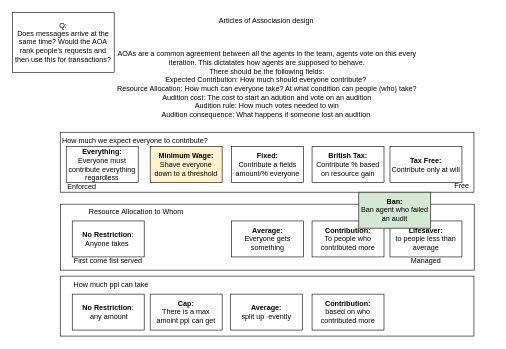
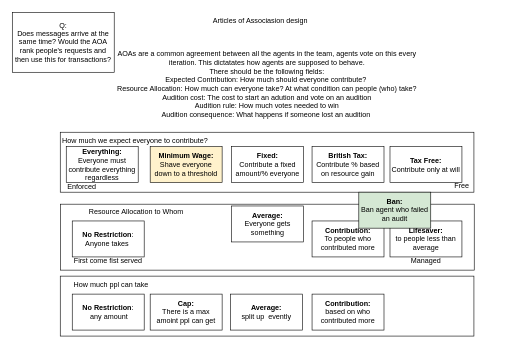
(268, 21) -> (262, 21)
(268, 165) -> (268, 165)
(268, 239) -> (268, 224)
